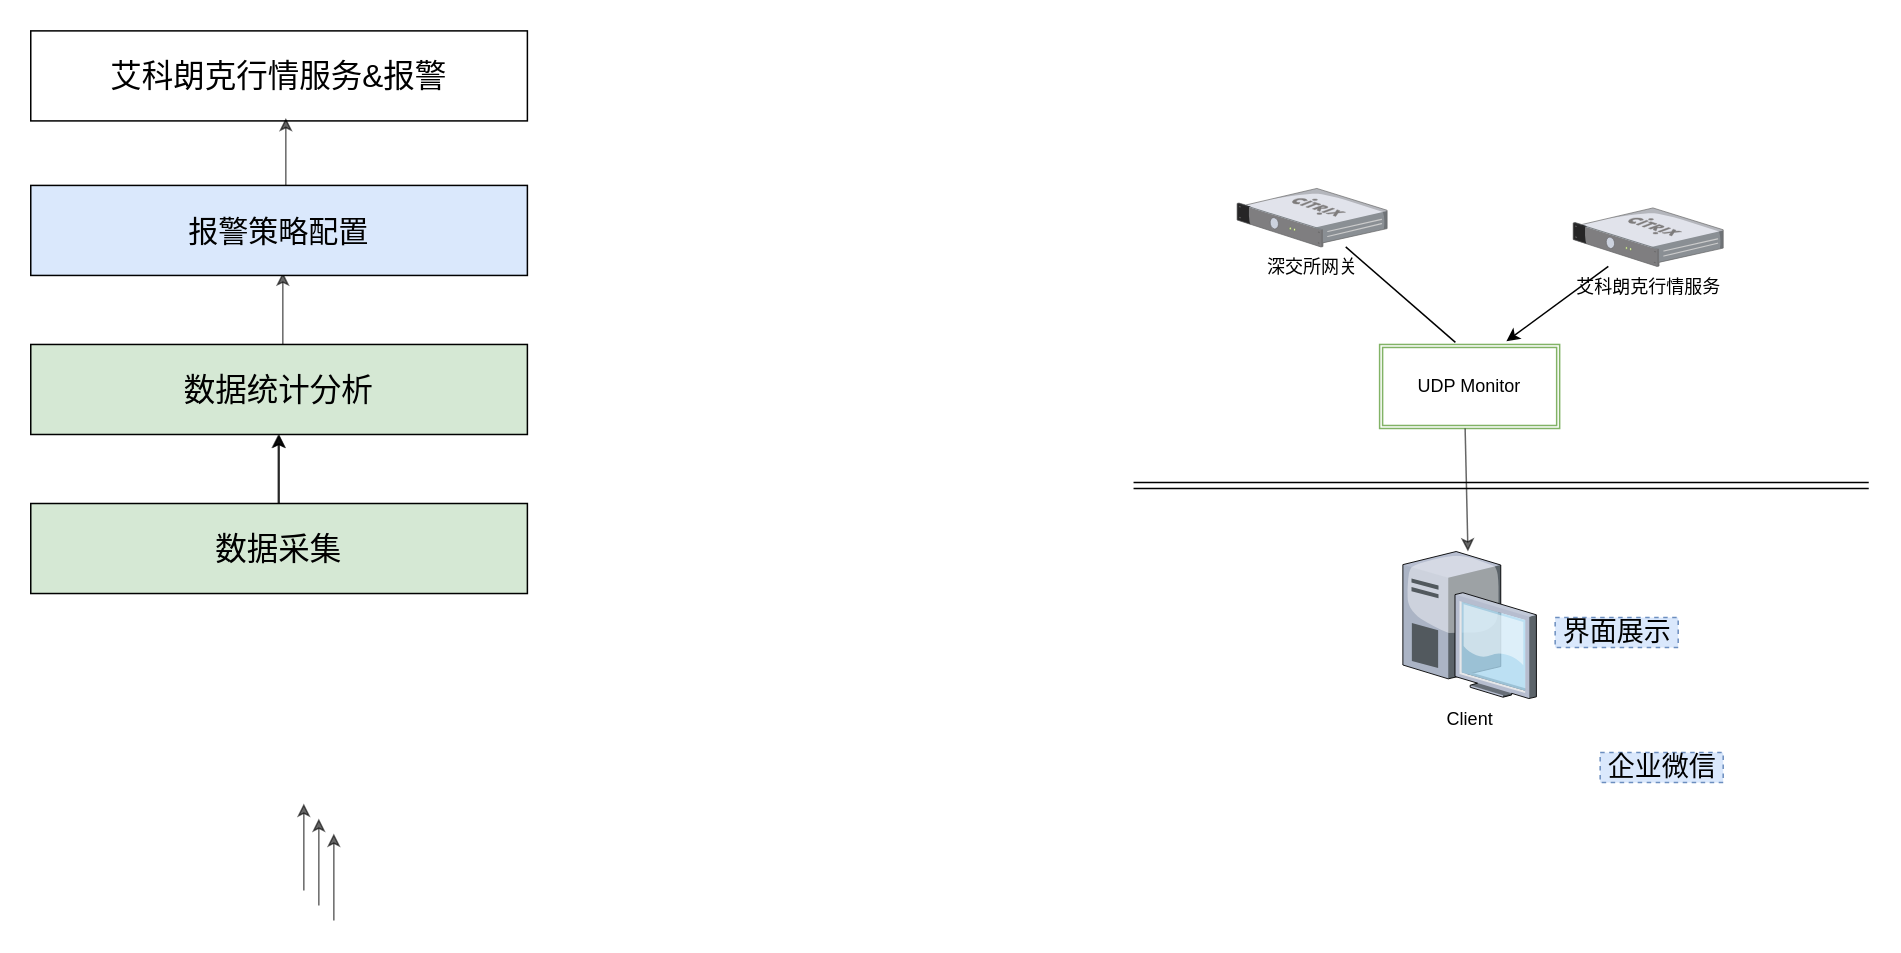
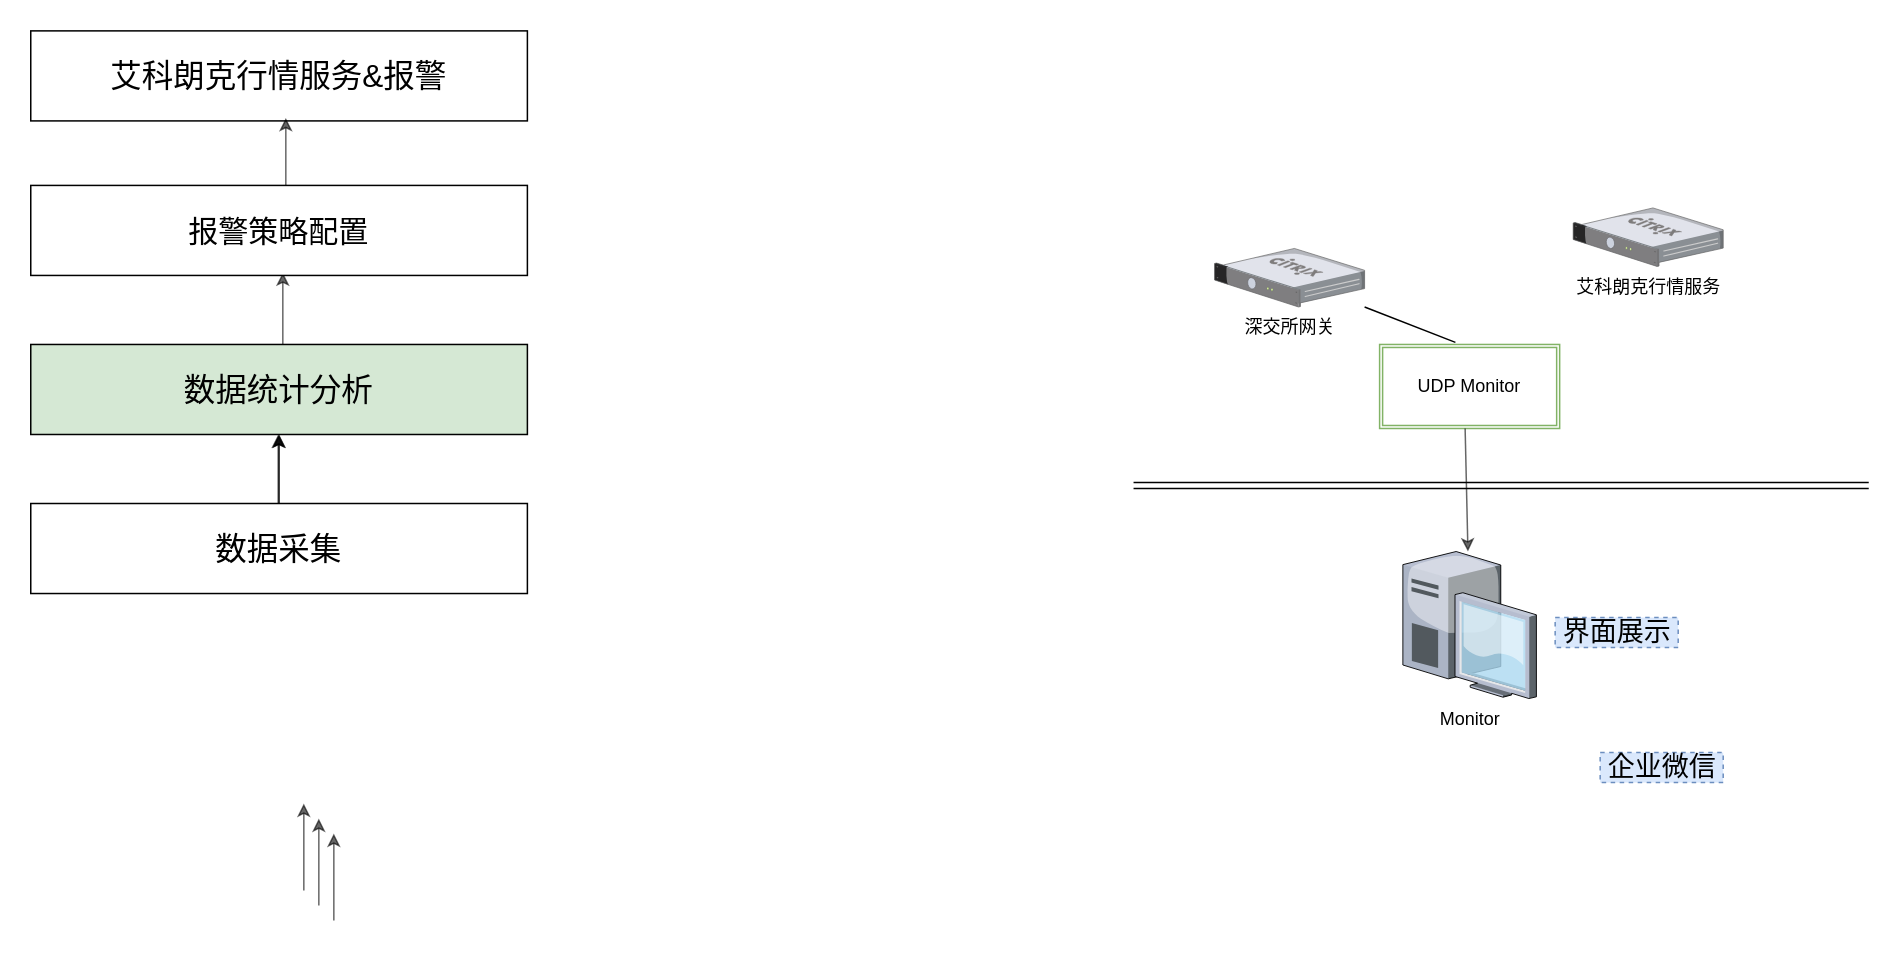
(1312, 218) -> (1289, 278)
(279, 230) -> (279, 230)
(1561, 301) -> none
(279, 548) -> (279, 548)
(1470, 720) -> (1470, 720)
